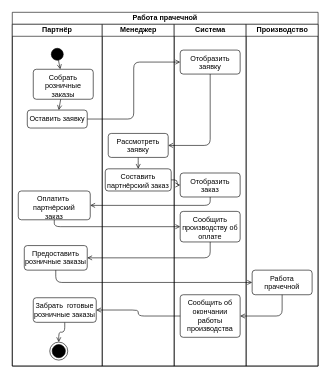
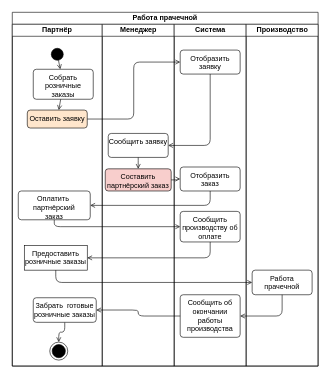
(57, 119) -> (57, 119)
(138, 146) -> (138, 142)
(138, 180) -> (138, 180)
(210, 185) -> (210, 179)
(56, 258) -> (56, 258)
